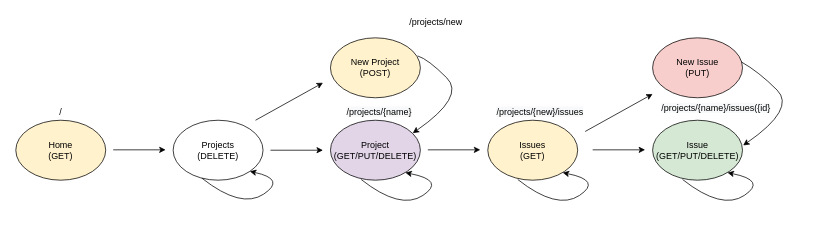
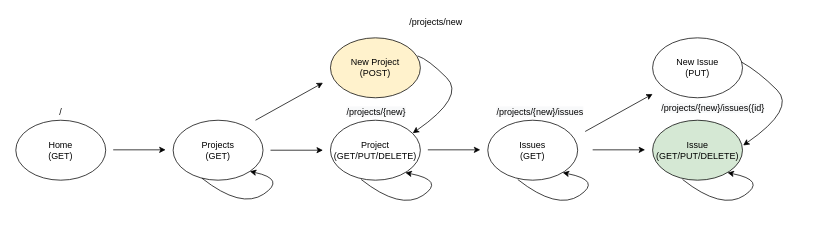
(698, 68) -> (698, 68)
(717, 114) -> (717, 114)
(384, 118) -> (384, 118)
(60, 150) -> (60, 150)
(218, 150) -> (218, 150)
(375, 150) -> (375, 150)
(533, 150) -> (533, 150)
